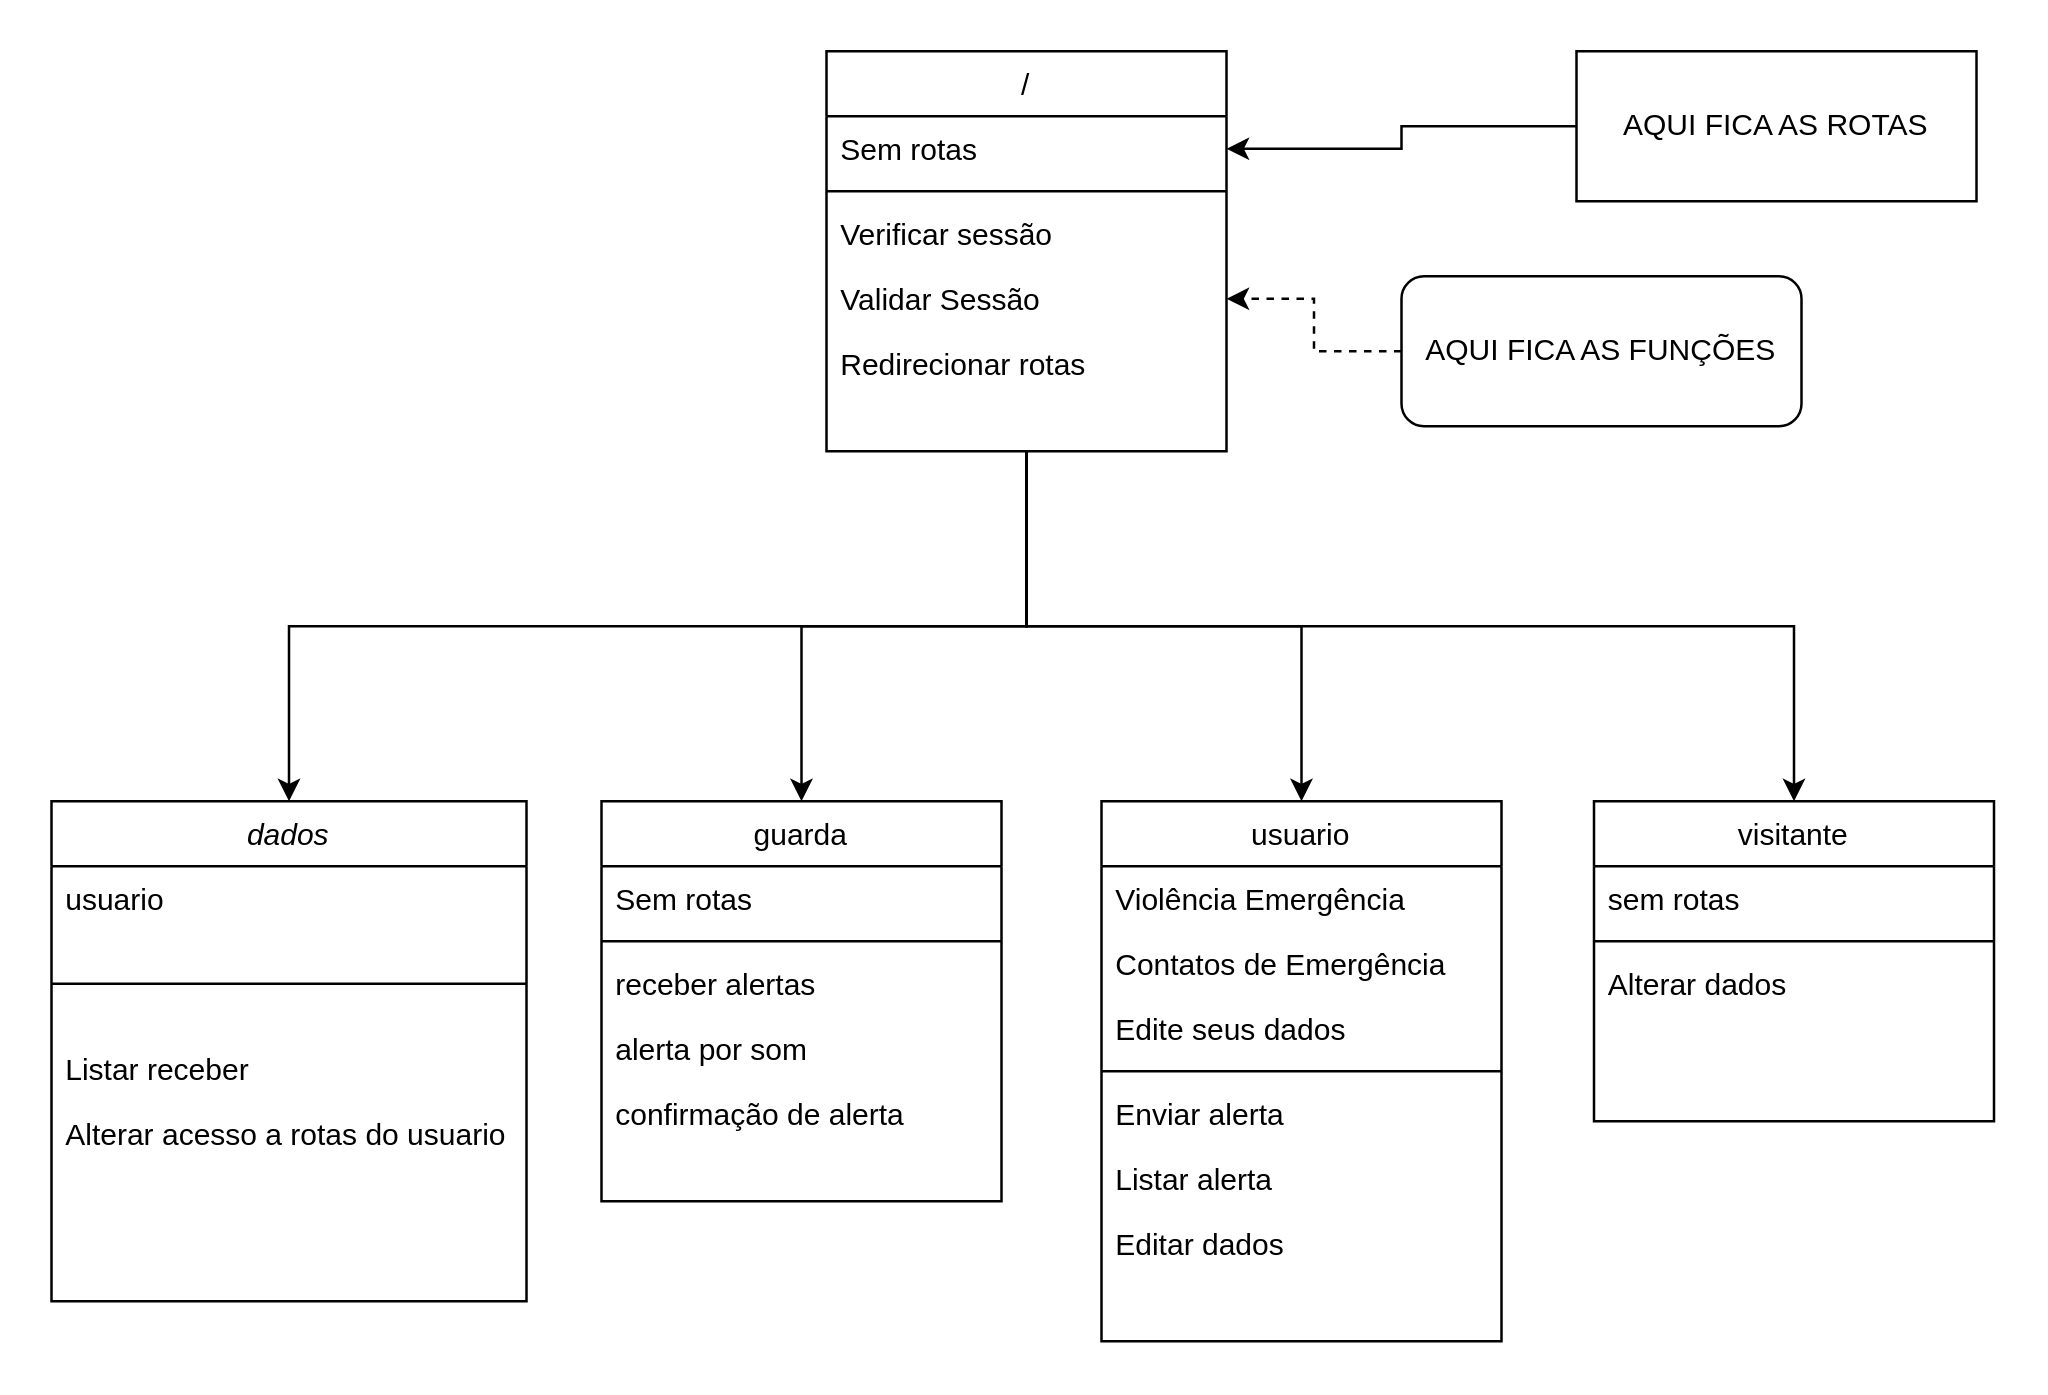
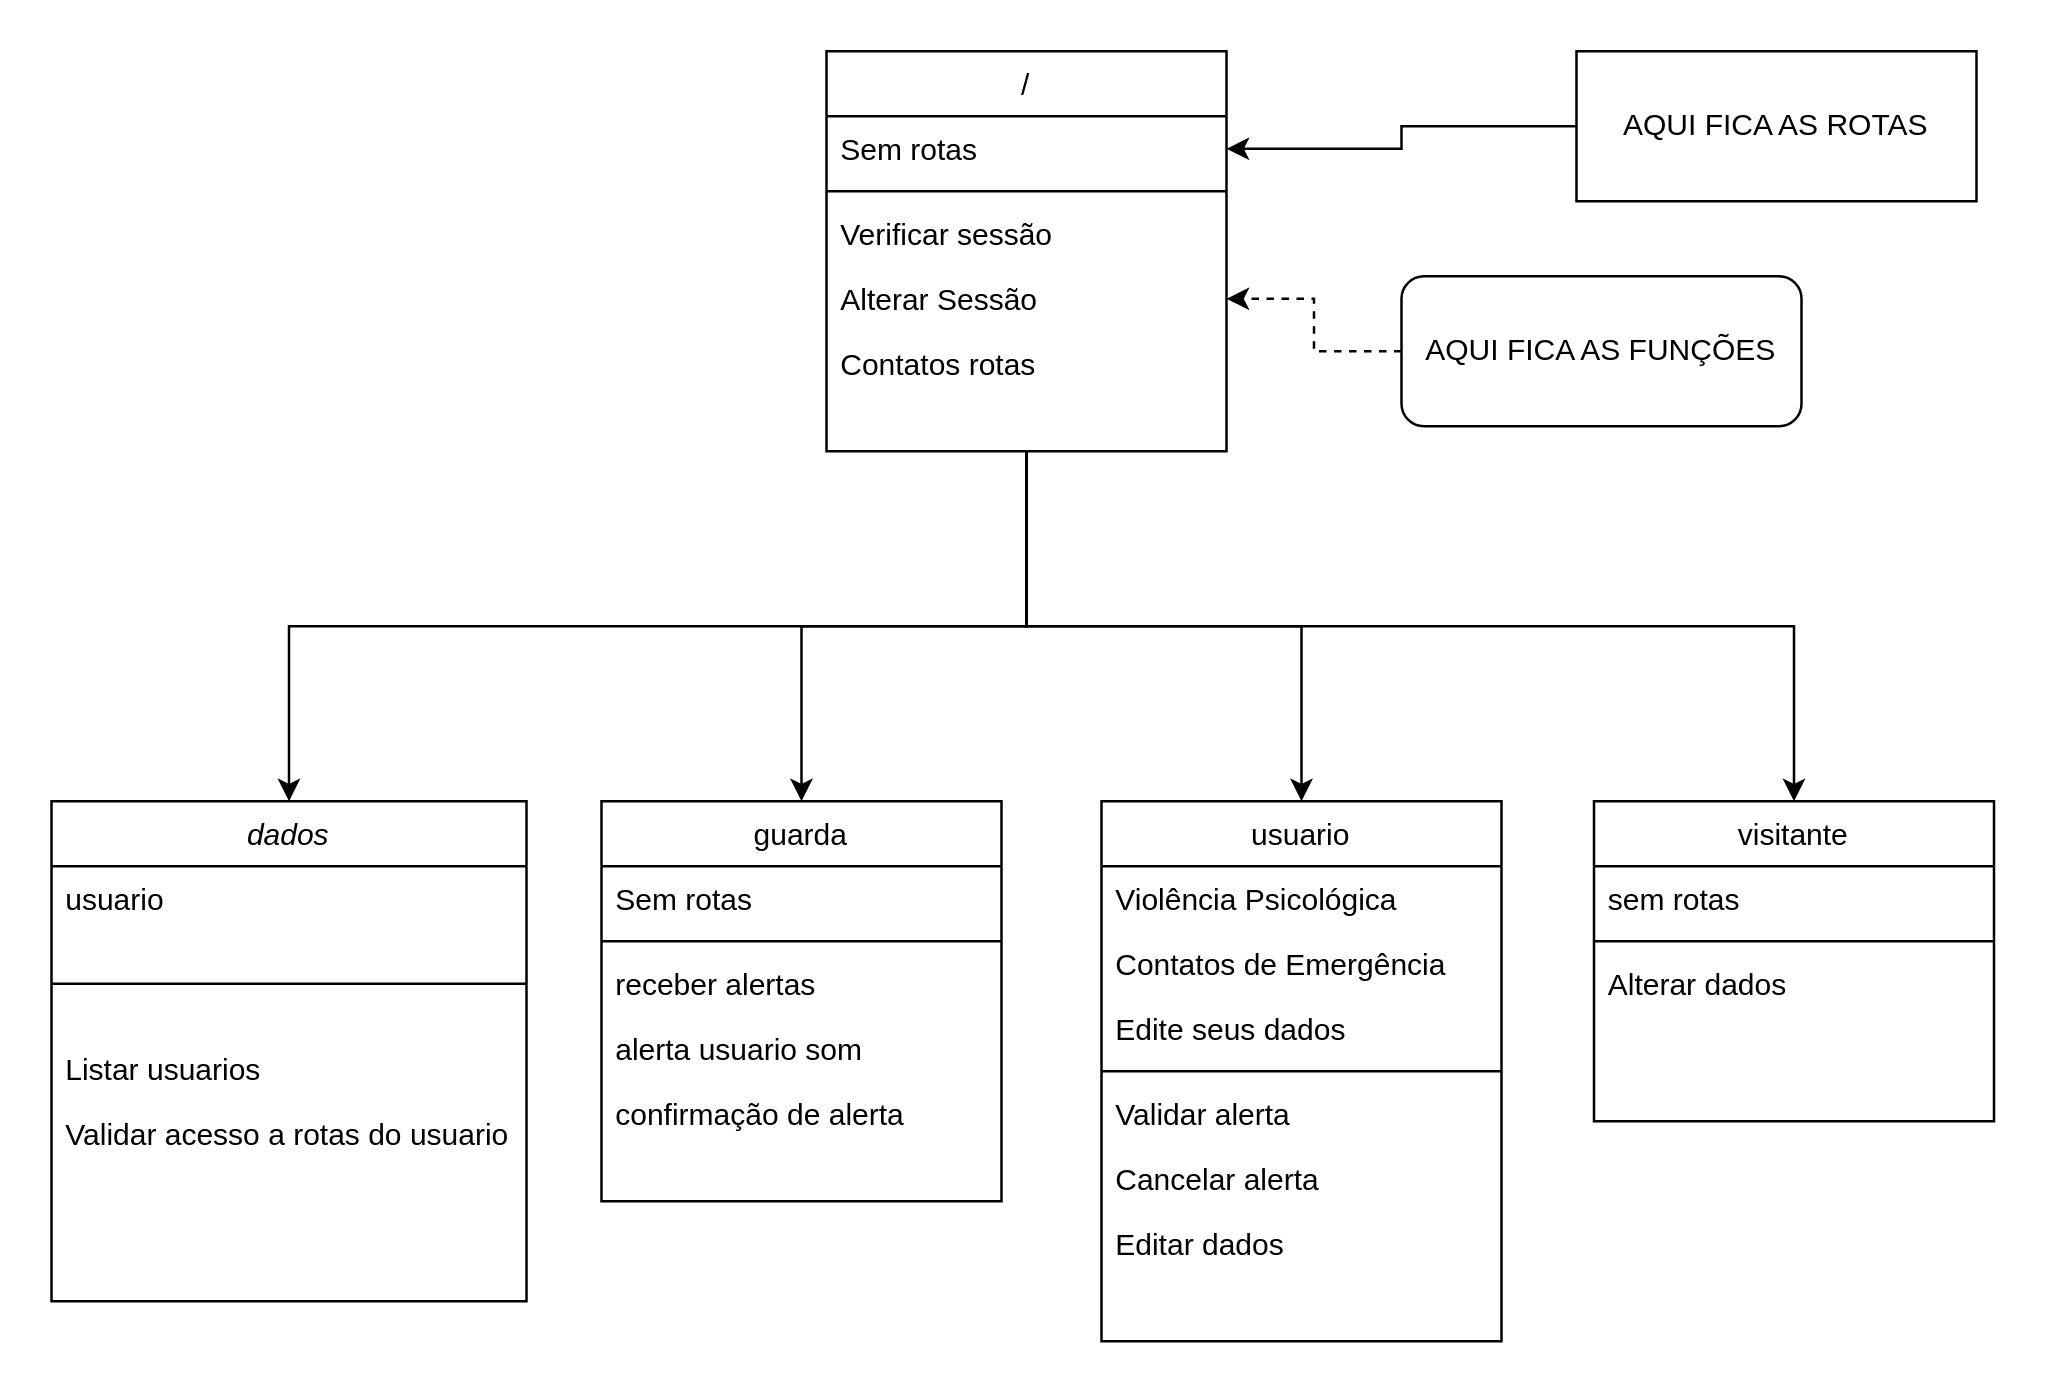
(946, 300) -> (950, 300)
(980, 365) -> (954, 365)
(1264, 900) -> (1264, 900)
(721, 1050) -> (751, 1050)
(175, 1070) -> (179, 1070)
(1213, 1115) -> (1217, 1115)
(315, 1135) -> (311, 1135)
(1213, 1180) -> (1229, 1180)
